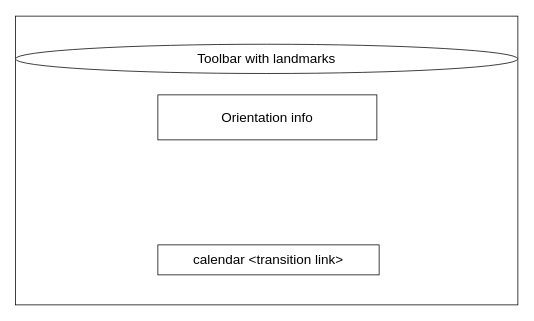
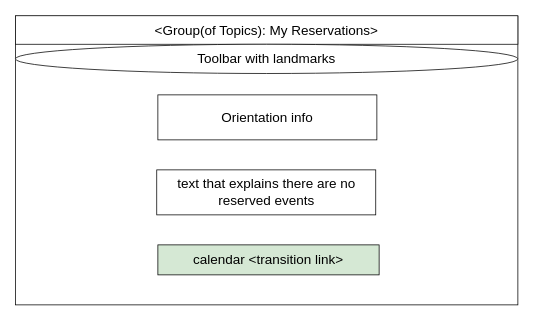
none -> (267, 30)
none -> (266, 192)
(269, 260) -> (269, 260)
